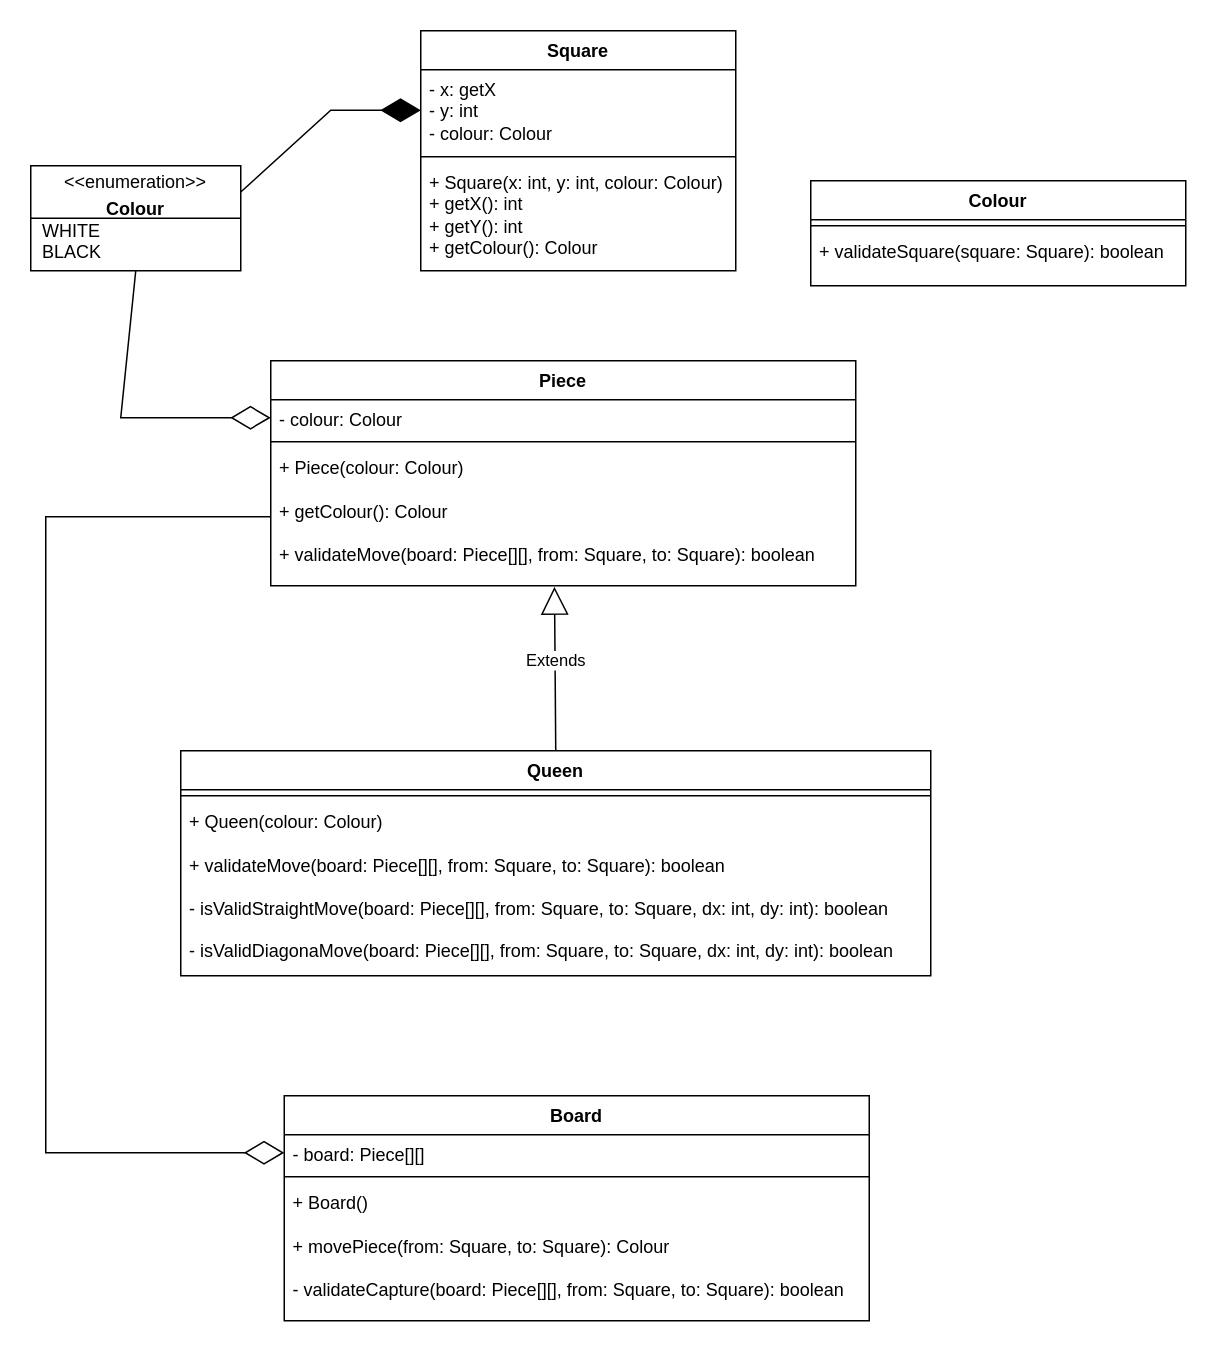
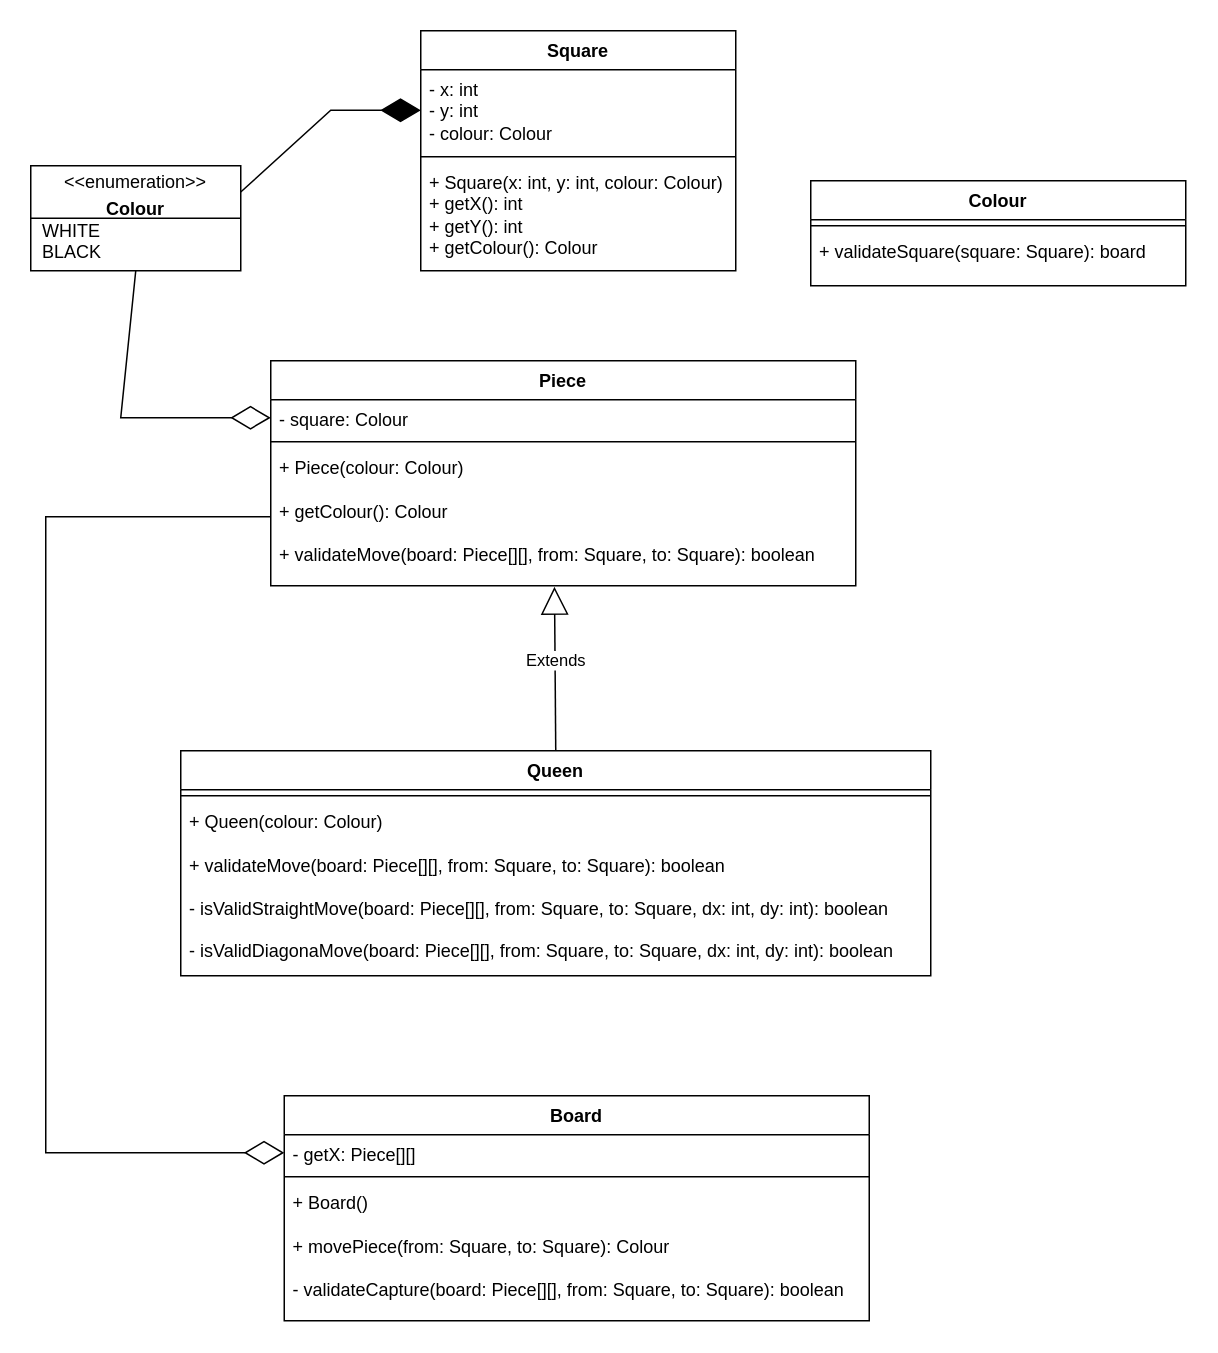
(499, 113) -> (499, 113)
(1000, 264) -> (1000, 264)
(349, 421) -> (351, 421)
(375, 1156) -> (370, 1156)
